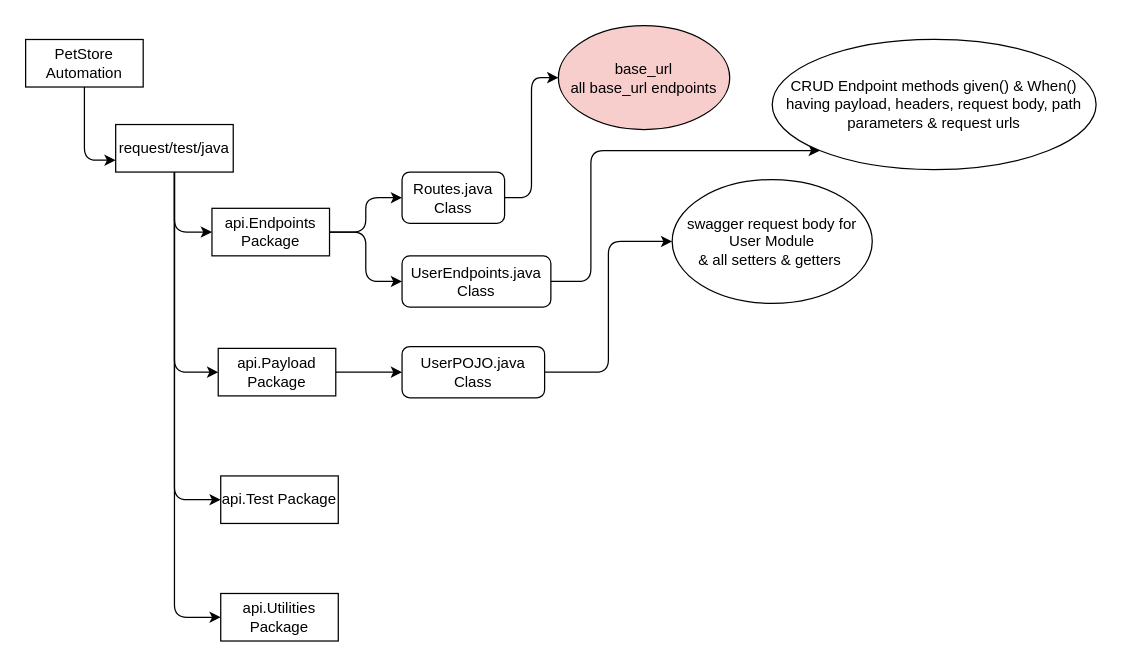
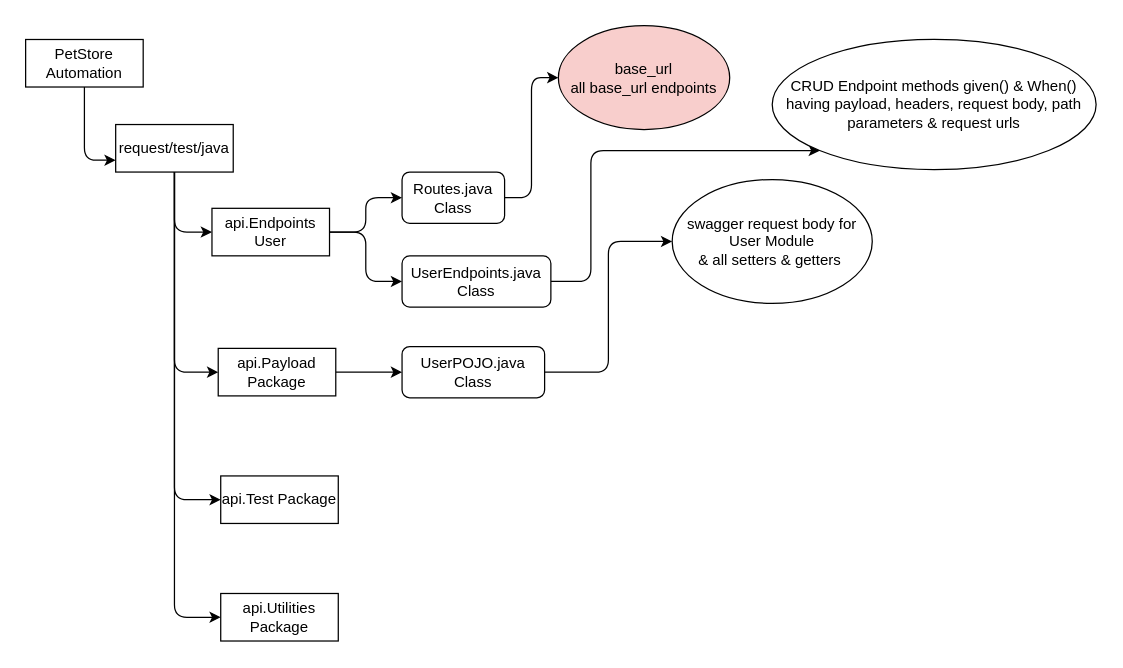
(271, 232) -> (271, 232)
